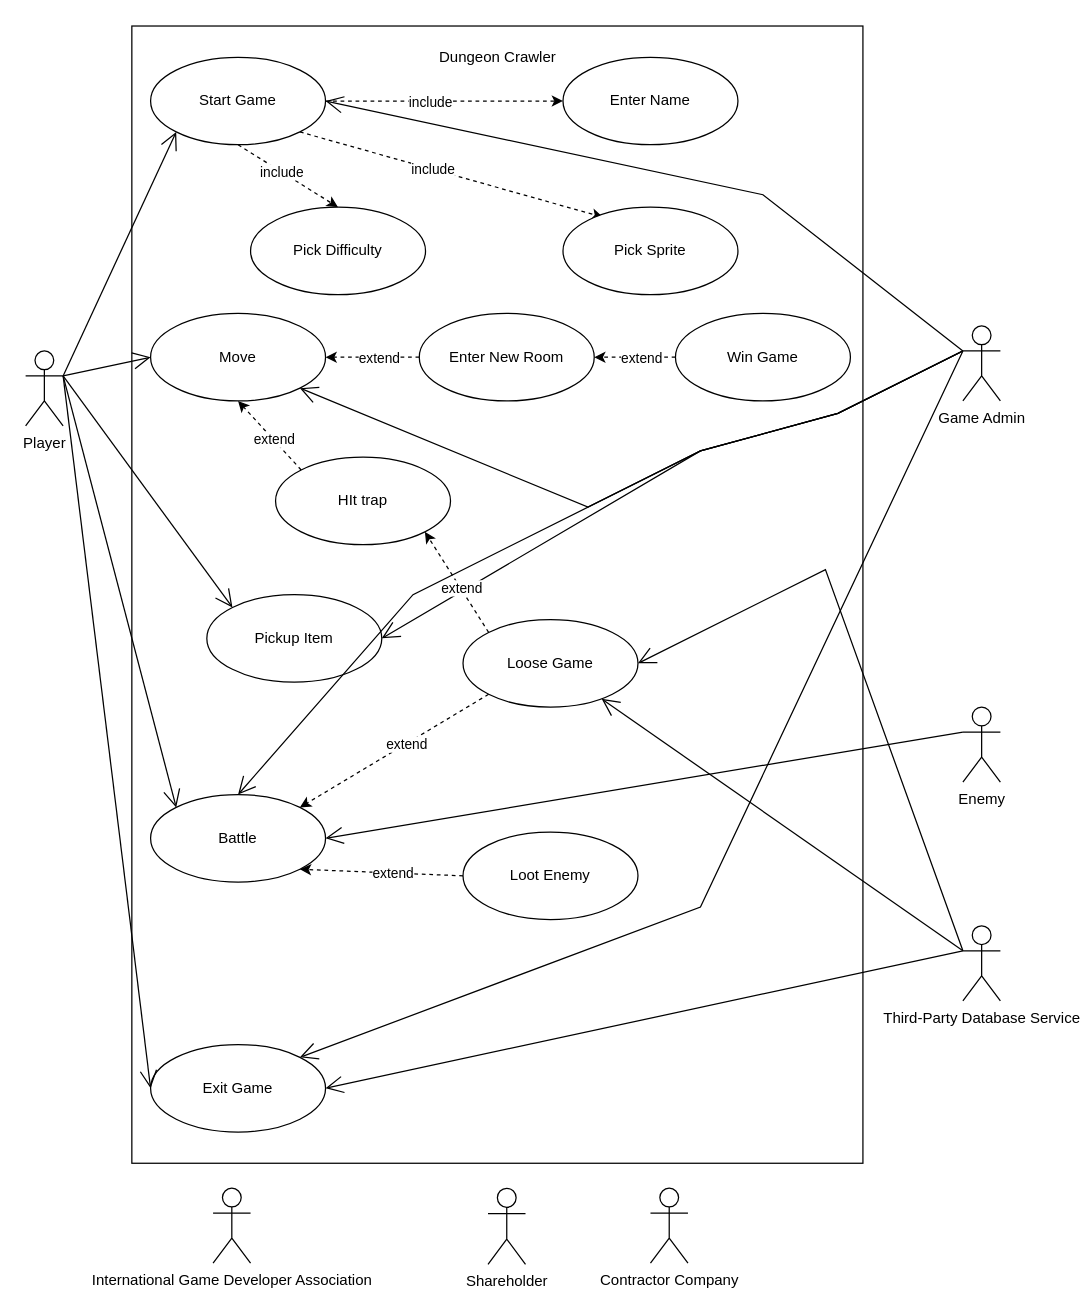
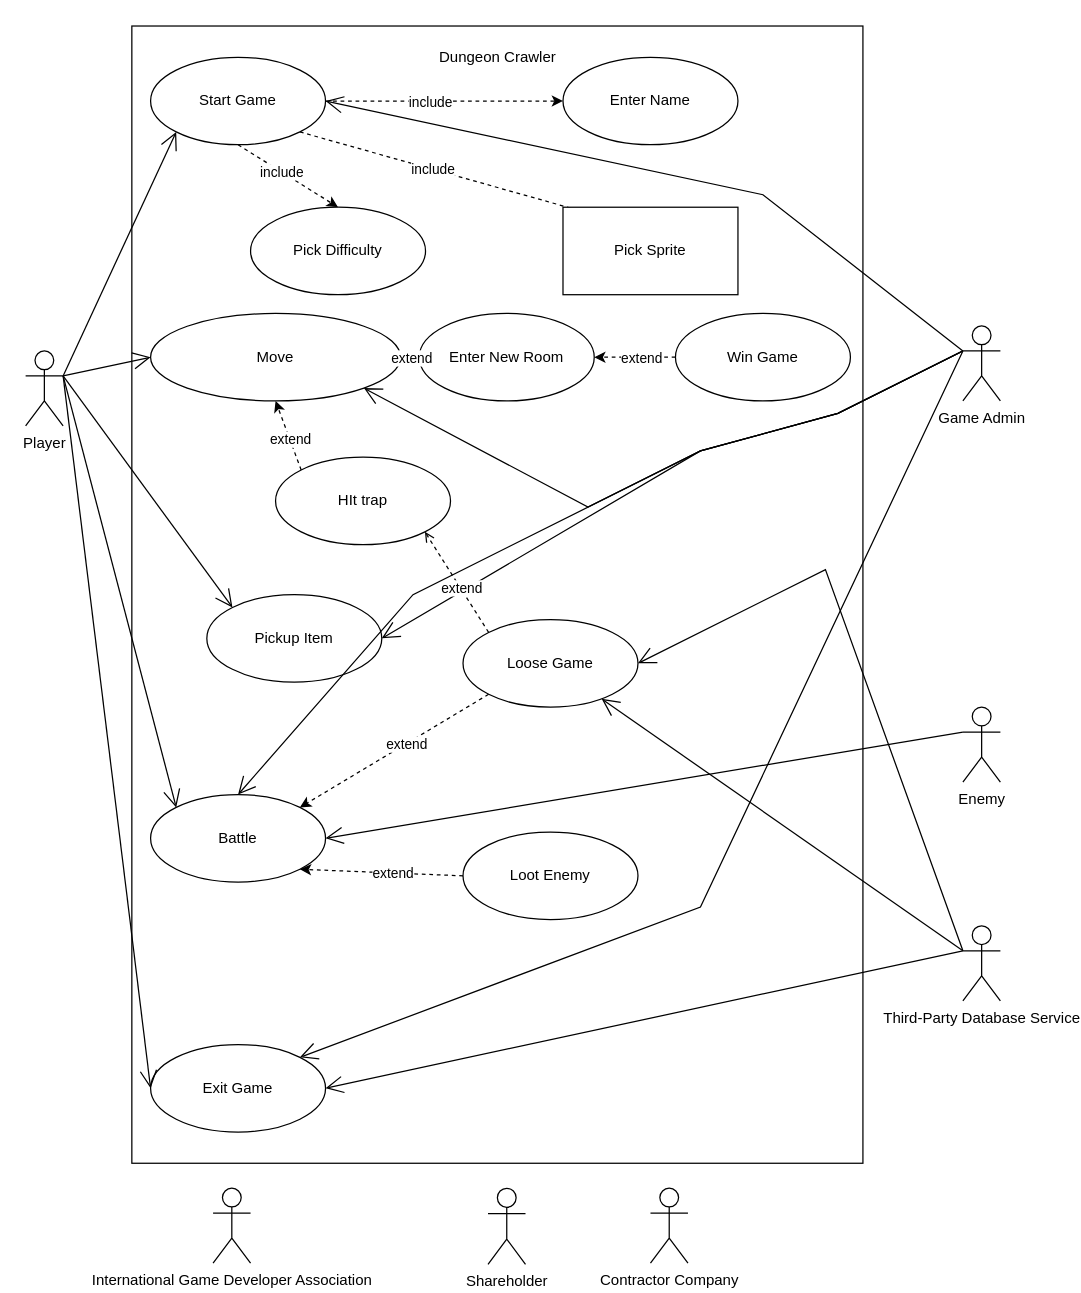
(651, 251) -> (651, 251)
(238, 357) -> (276, 357)
(430, 539) -> (429, 537)
